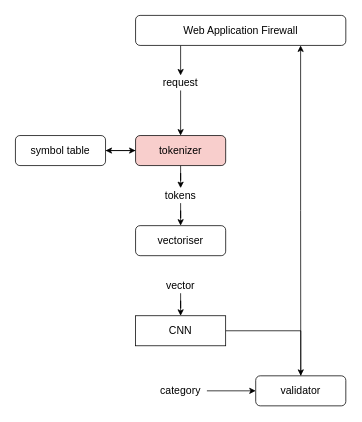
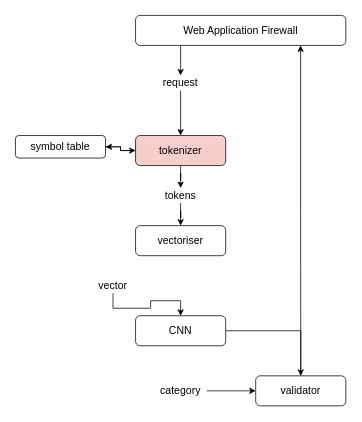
(60, 150) -> (60, 147)
(180, 285) -> (113, 285)
(180, 330) -> (180, 330)
